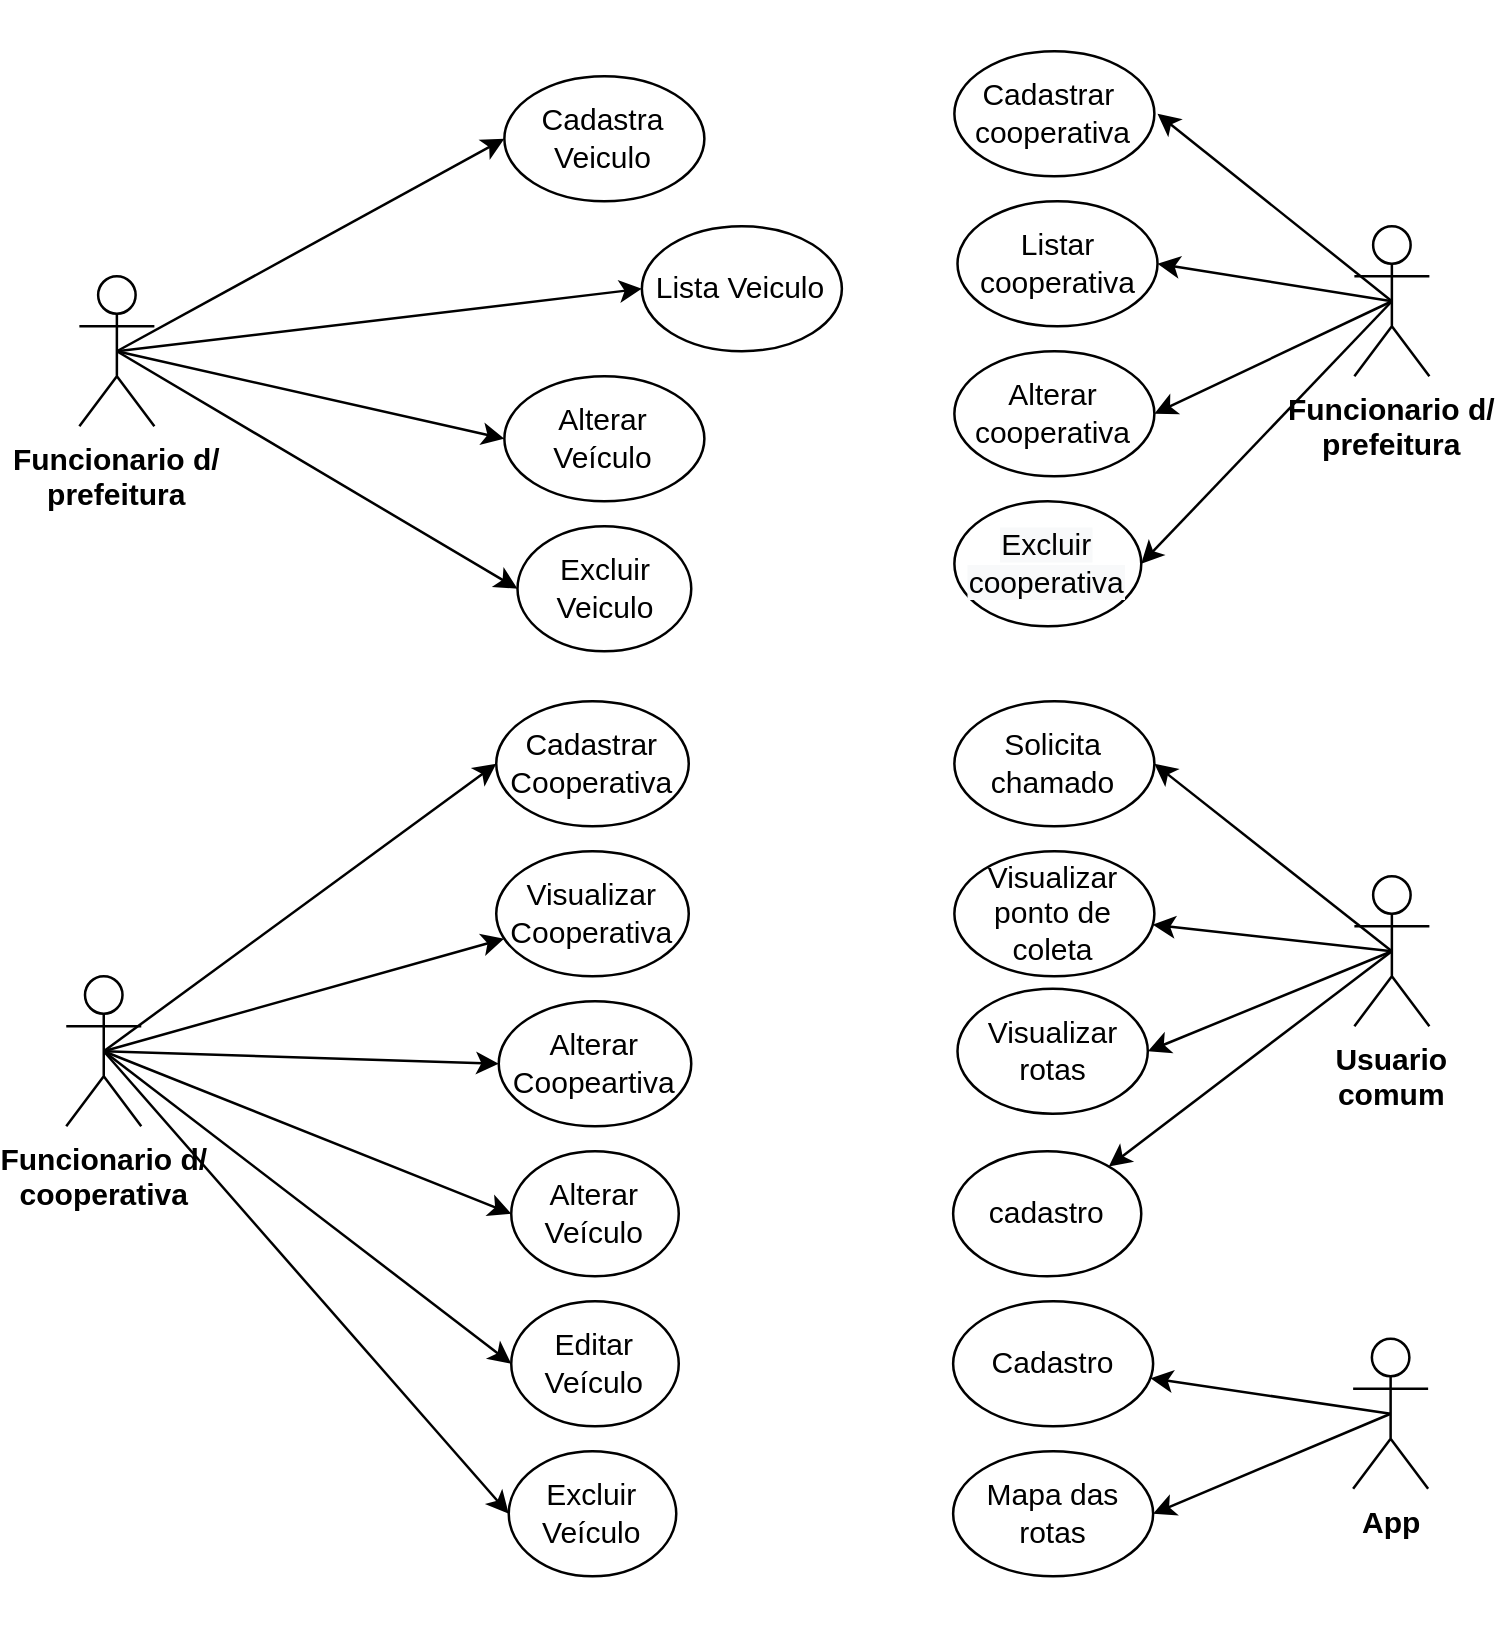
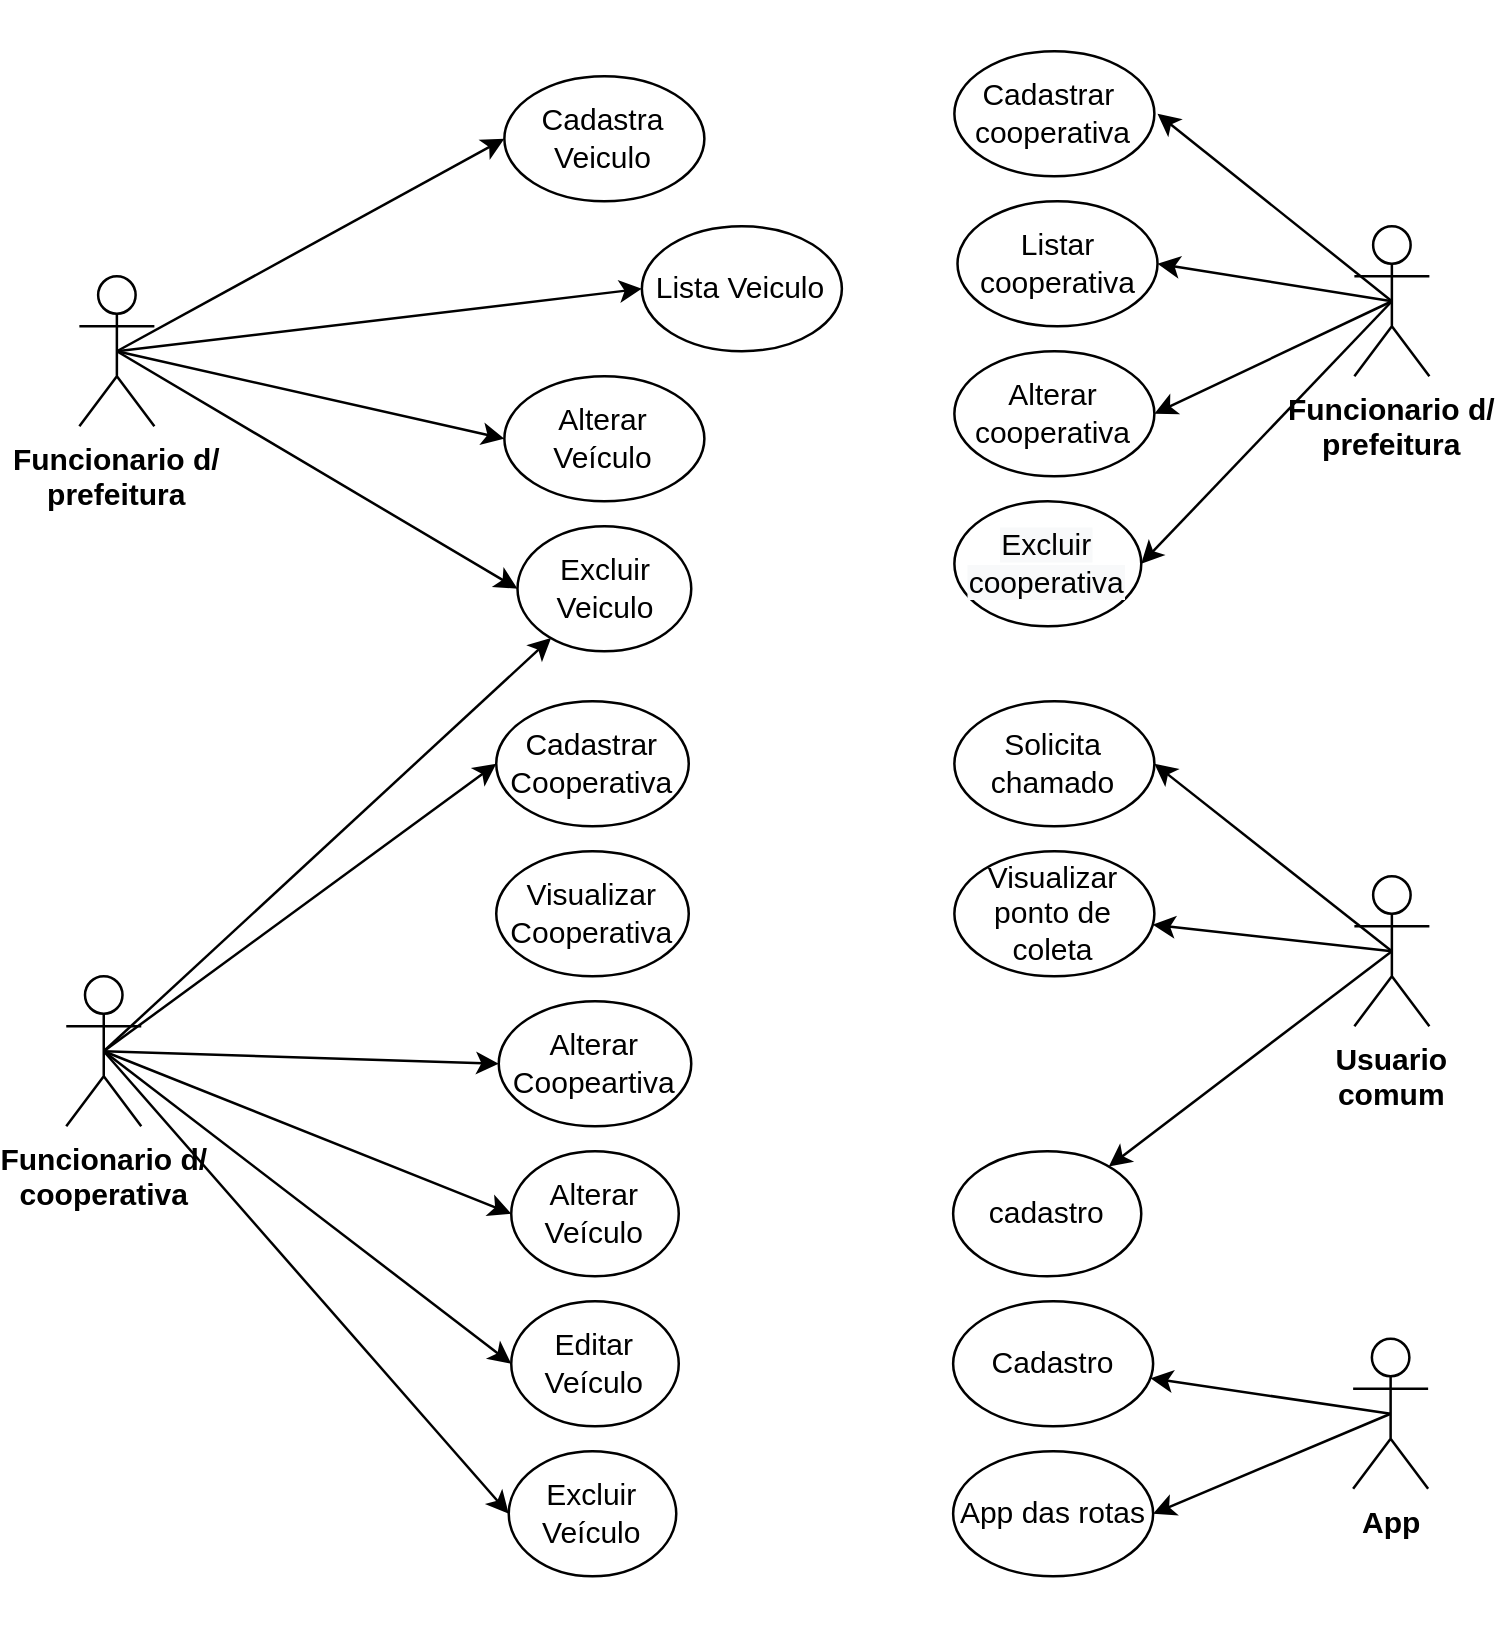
(311, 993) -> (337, 835)
(1269, 1001) -> none
(1053, 1051) -> none
(1054, 1514) -> (1054, 1514)
